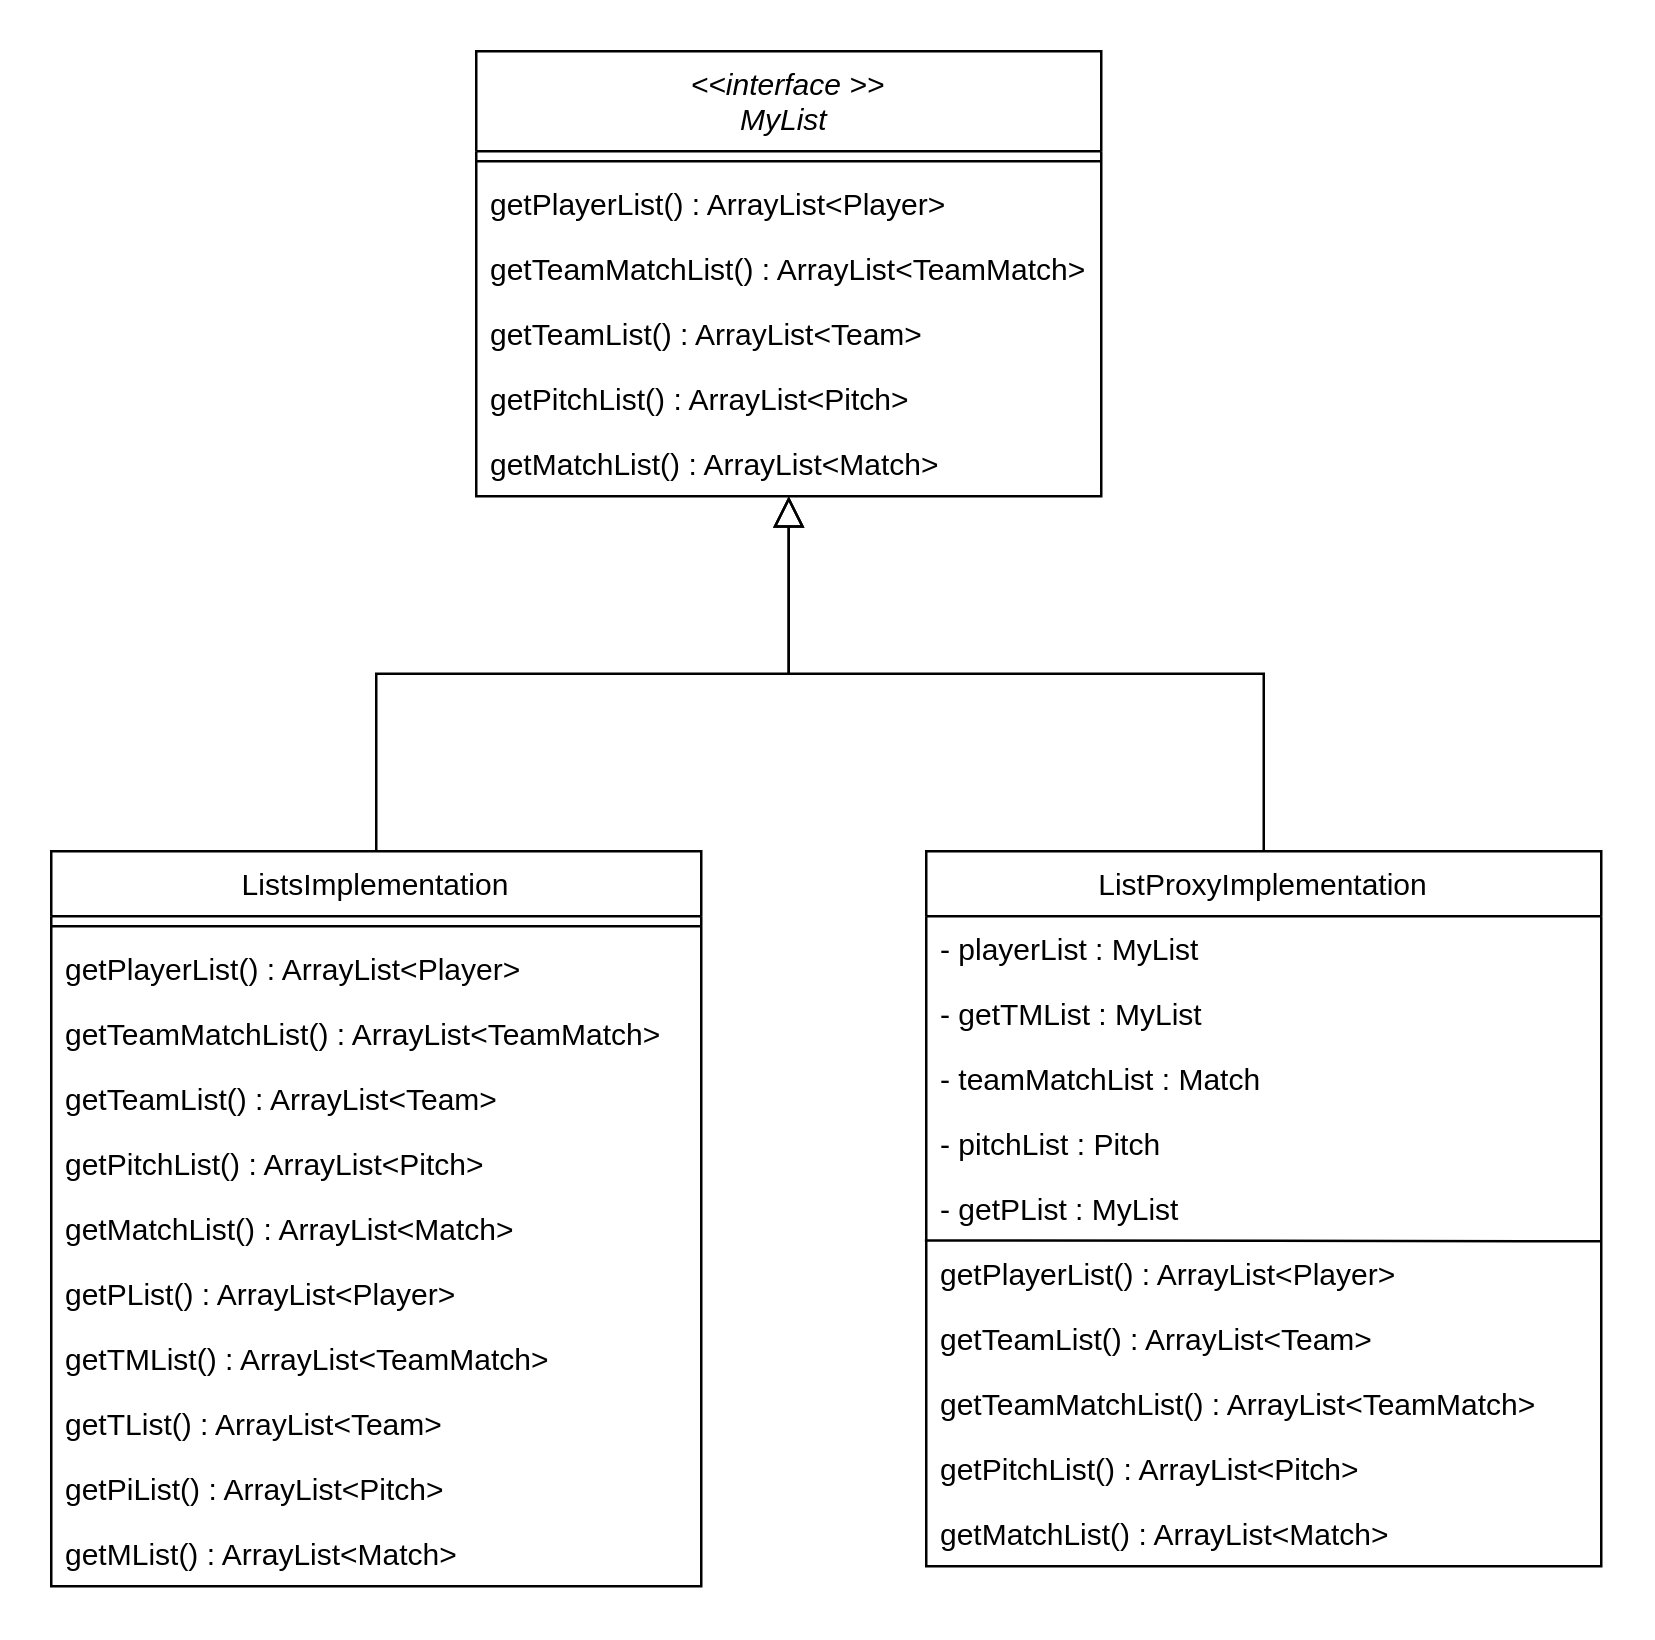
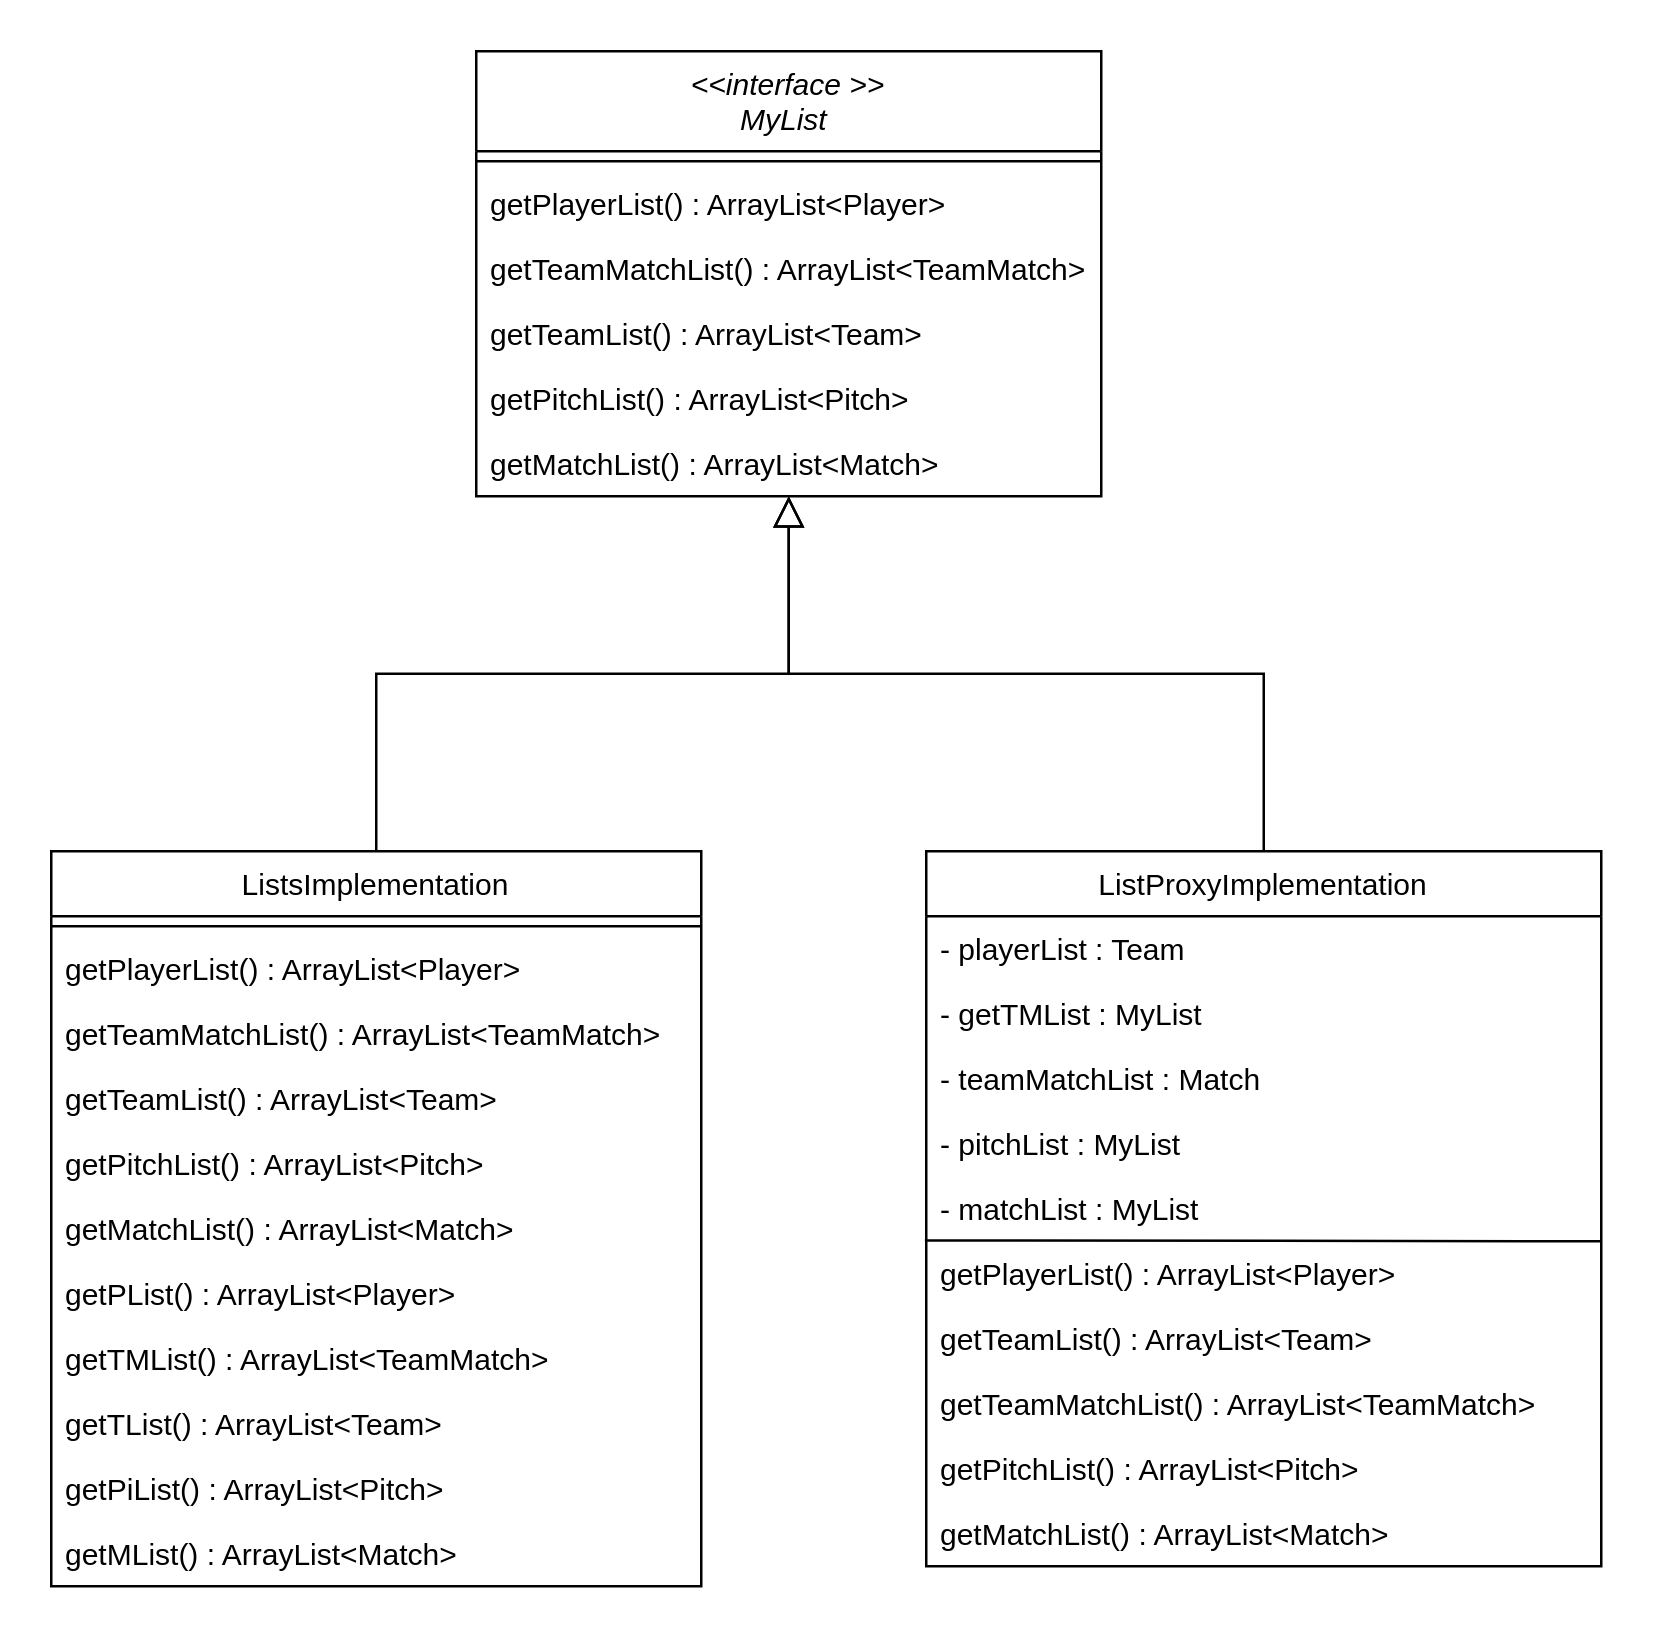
(1089, 950) -> (1076, 950)
(1072, 1145) -> (1081, 1145)
(1076, 1210) -> (1085, 1210)
